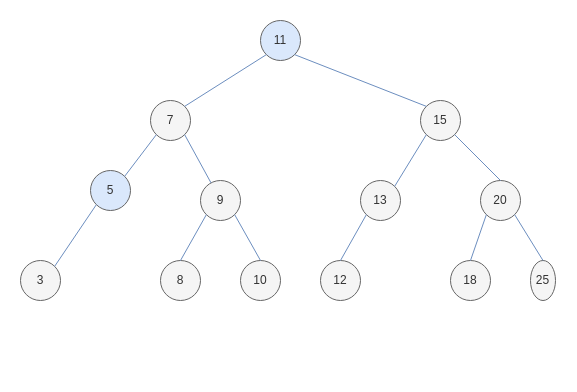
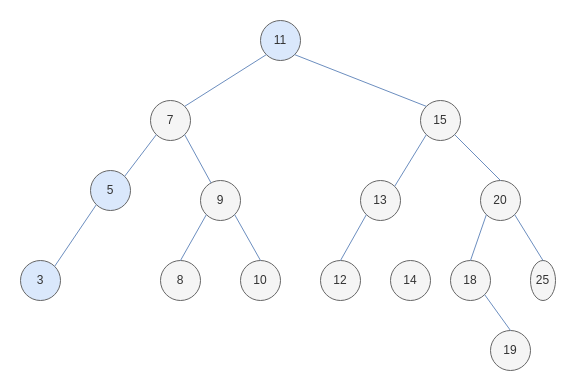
(41, 281) -> (41, 281)
none -> (411, 281)
none -> (498, 313)
none -> (511, 351)
